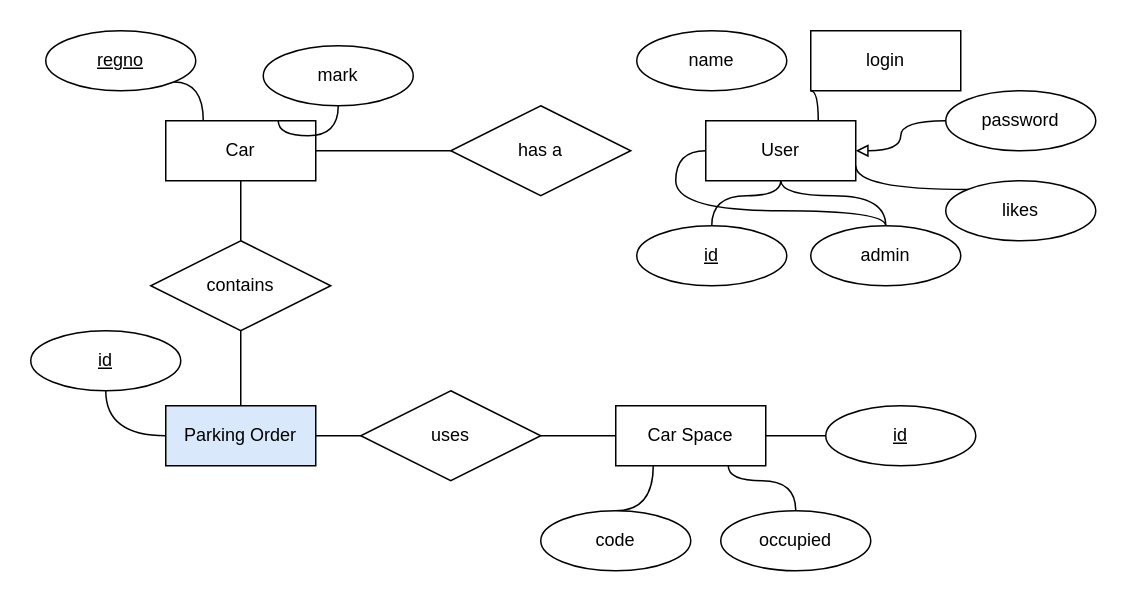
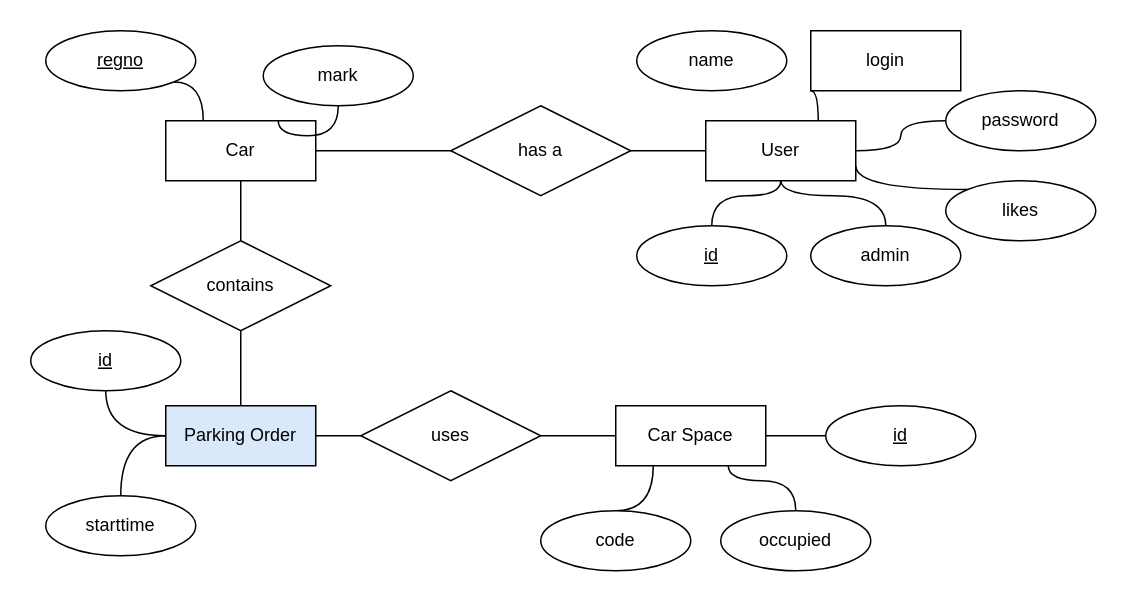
(886, 149) -> (880, 149)
(753, 210) -> (665, 151)
none -> (126, 461)
none -> (121, 526)
